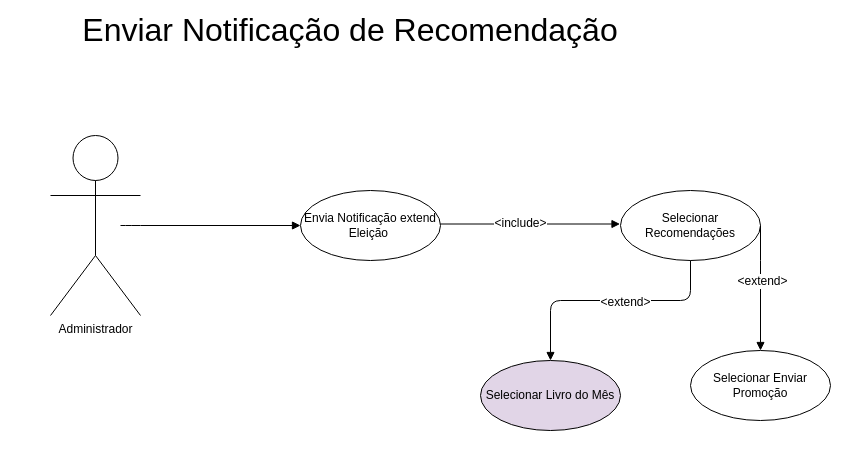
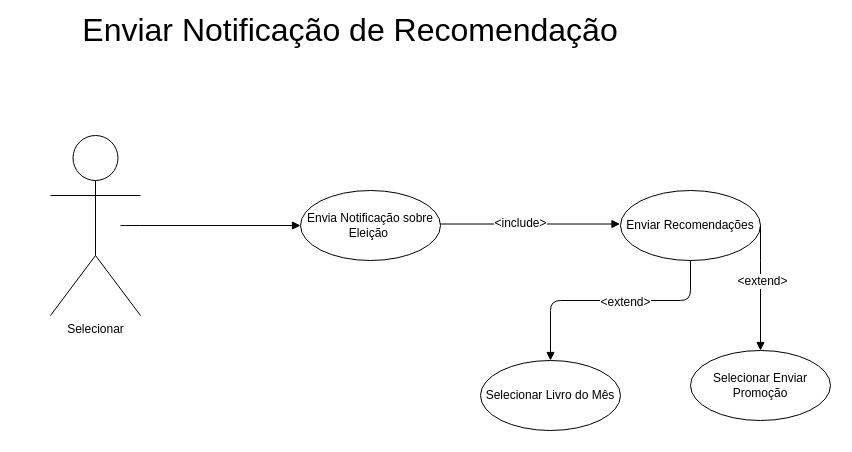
(371, 226) -> (371, 226)
(691, 226) -> (691, 226)
(96, 330) -> (96, 330)
(551, 396) -> (551, 396)
